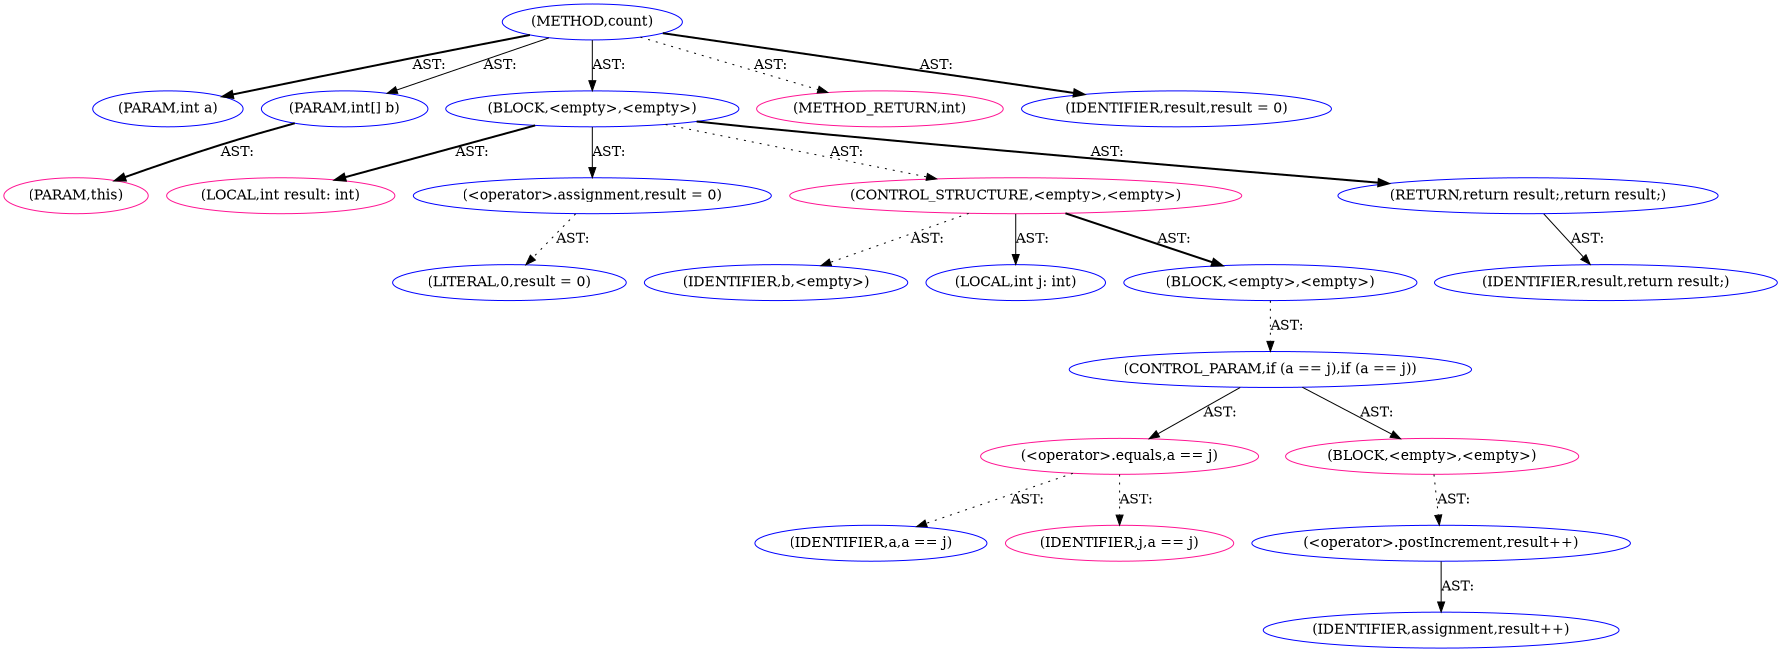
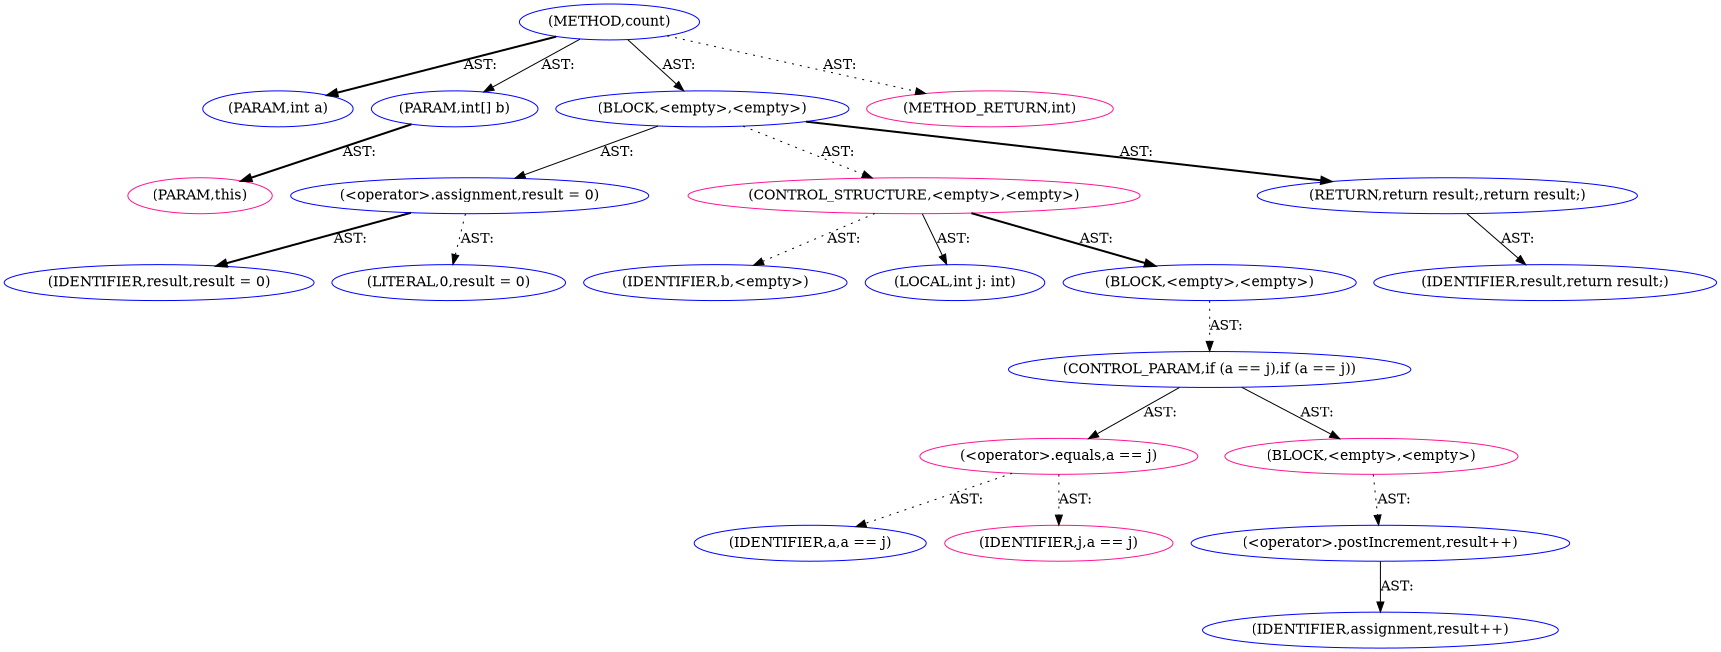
(868, 63) -> (319, 238)
(281, 196) -> none
